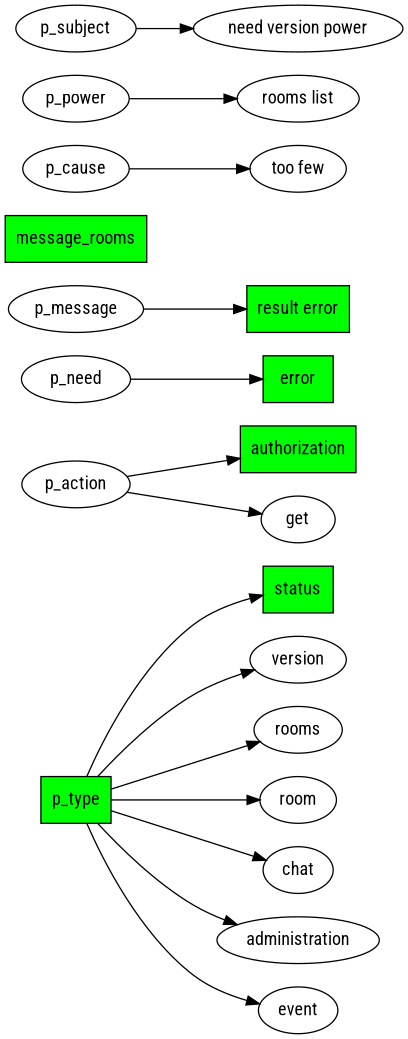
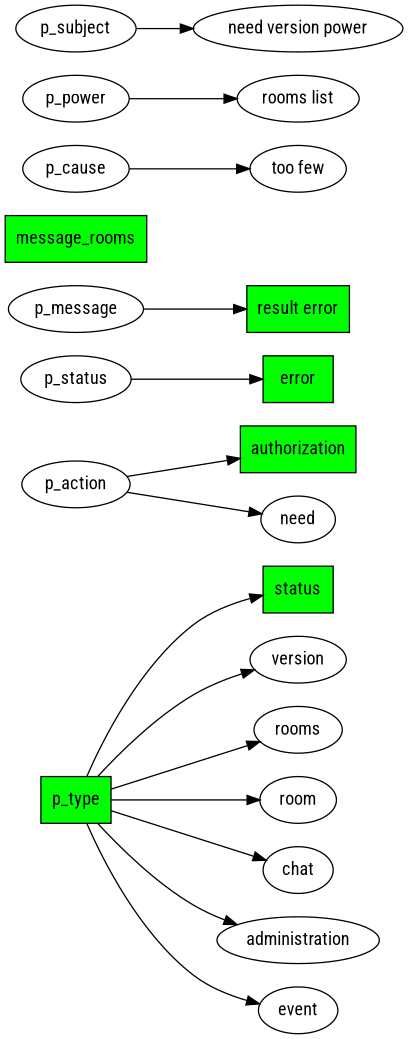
(76, 379) -> (76, 379)
(298, 519) -> (298, 519)
